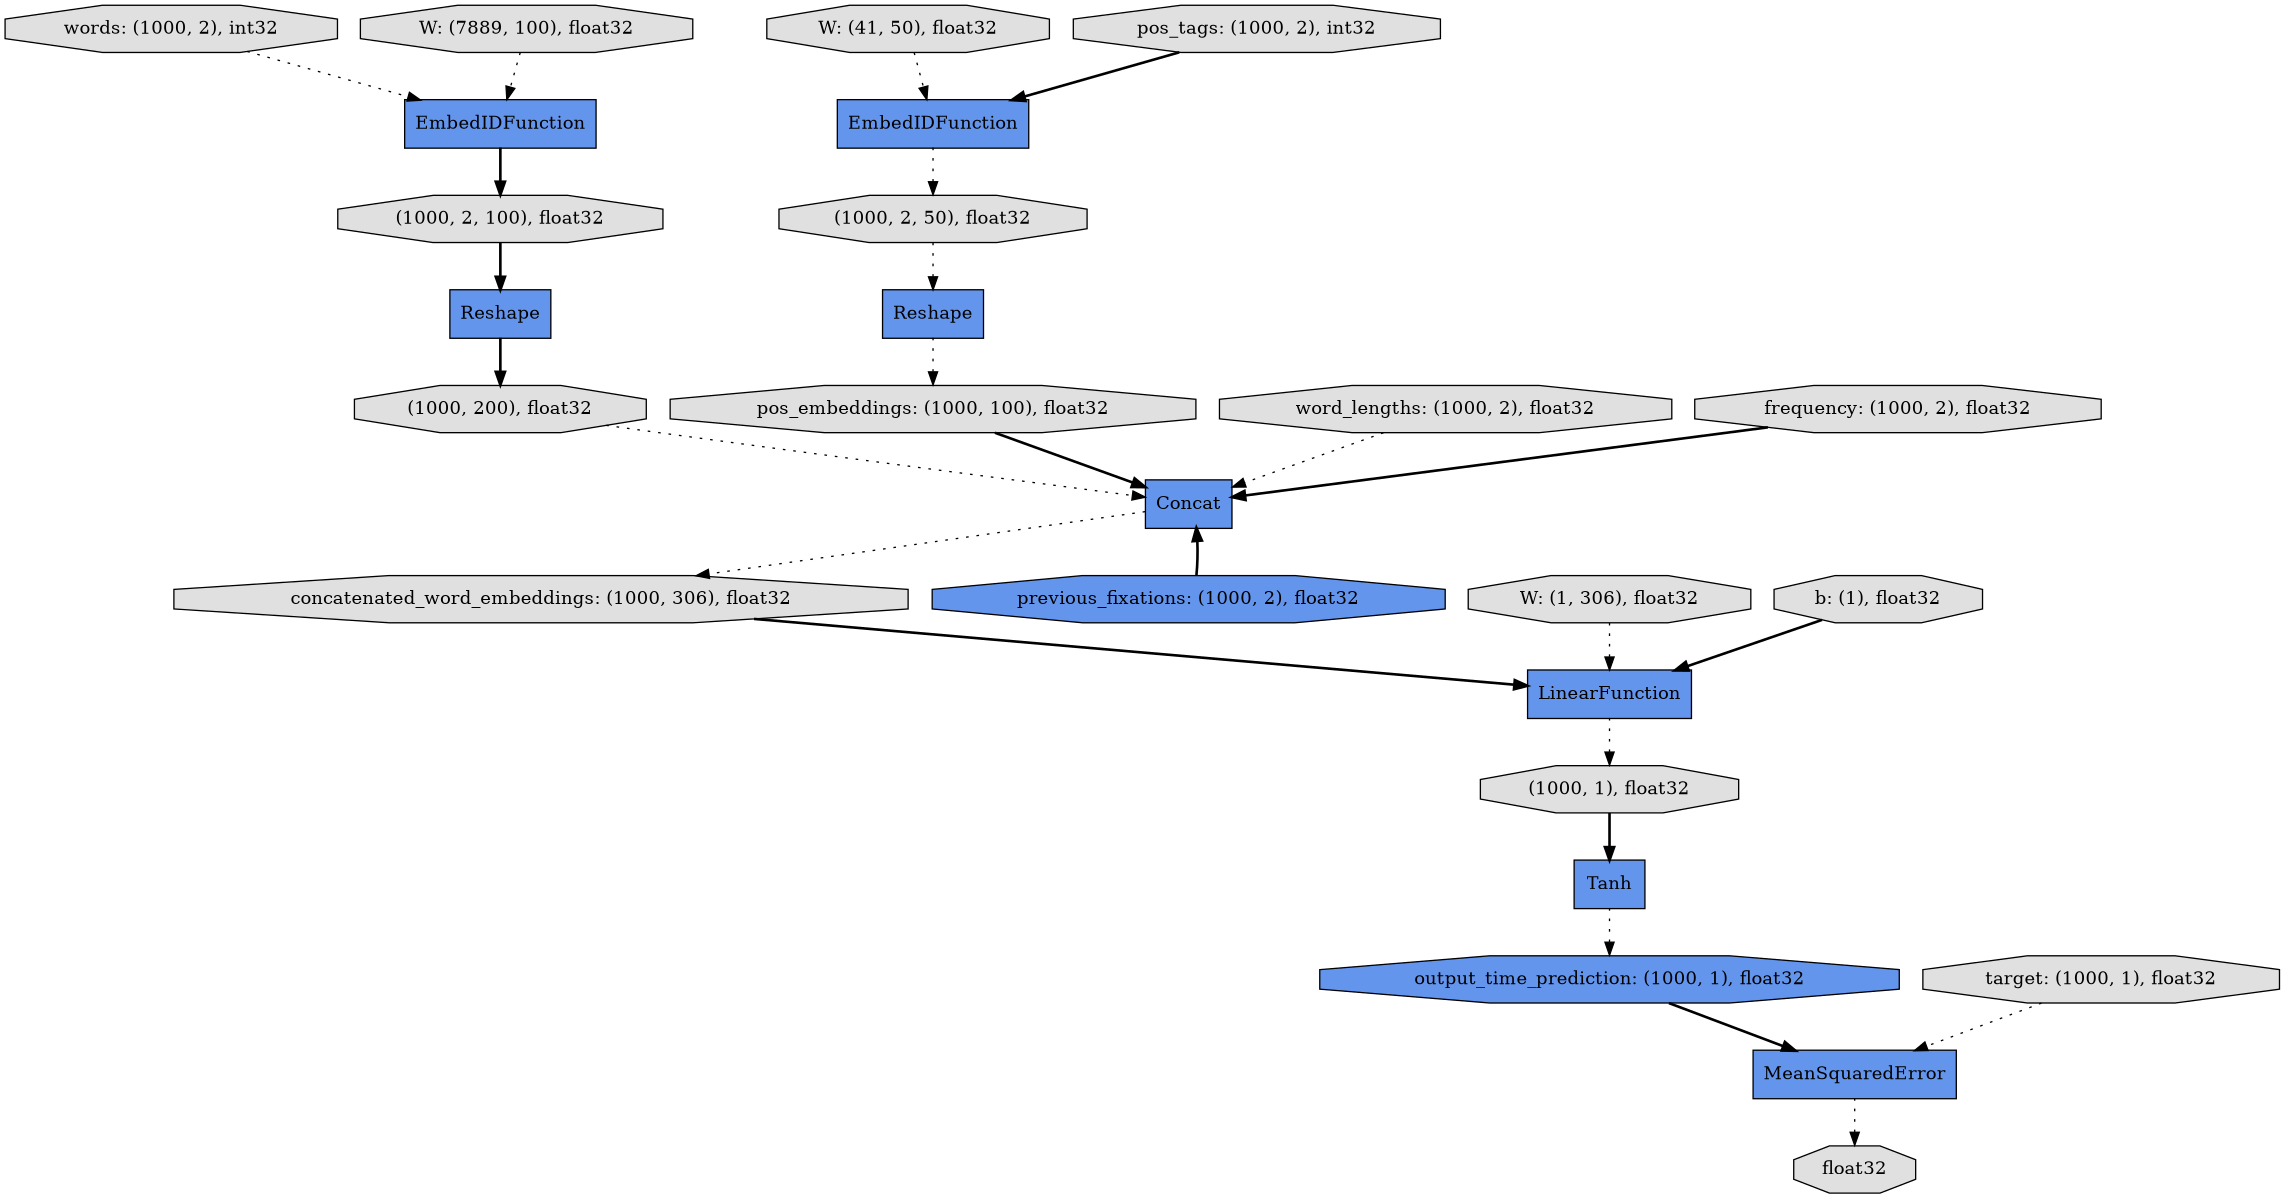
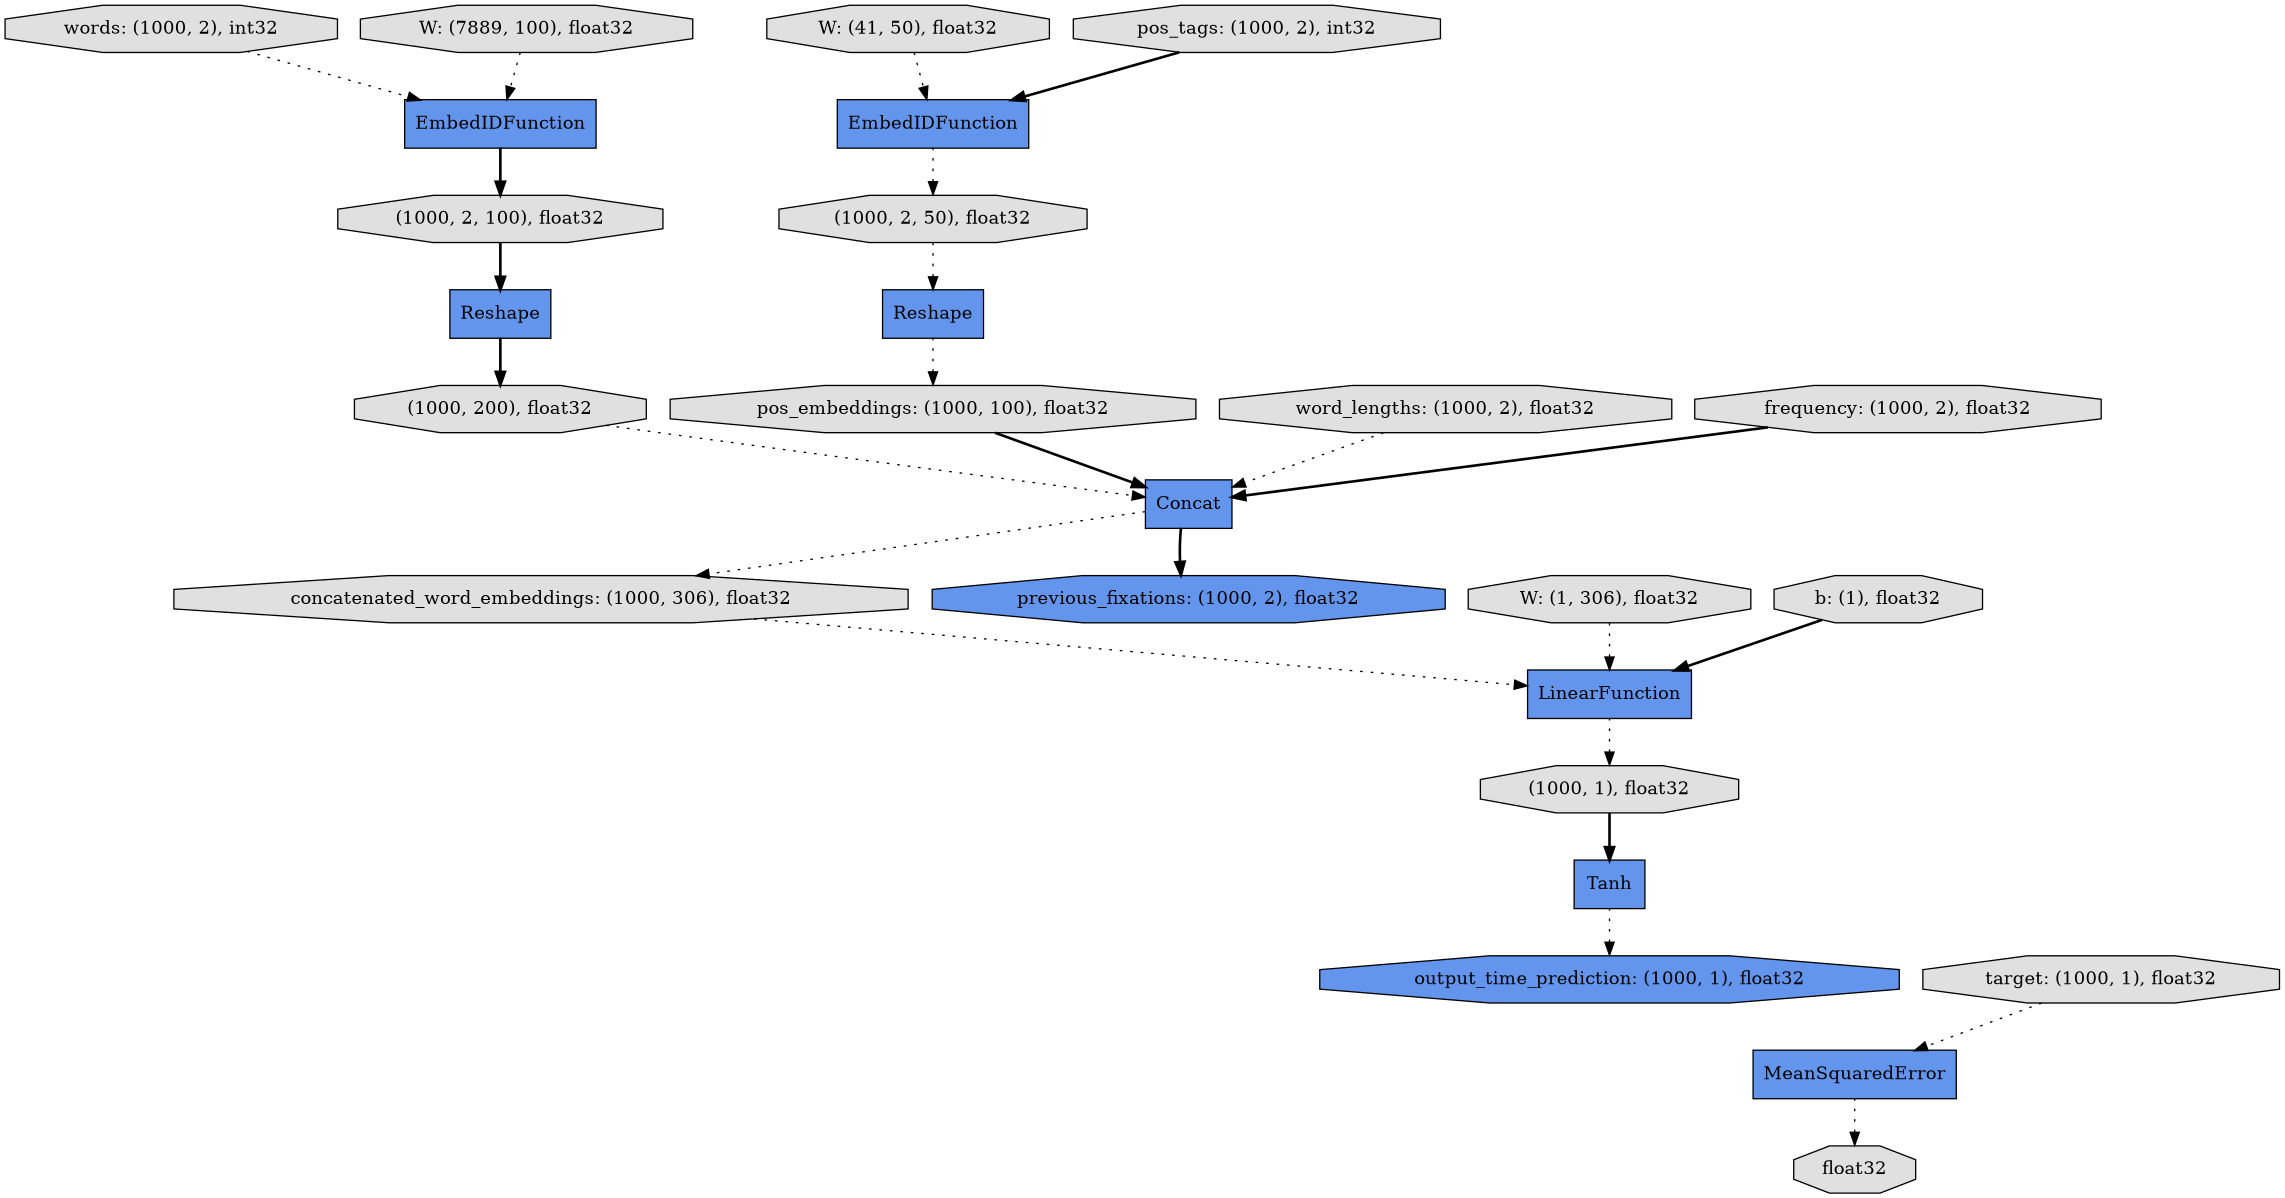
(1197, 558) -> (1180, 545)
(1134, 652) -> (1134, 652)
(1726, 1025) -> none
